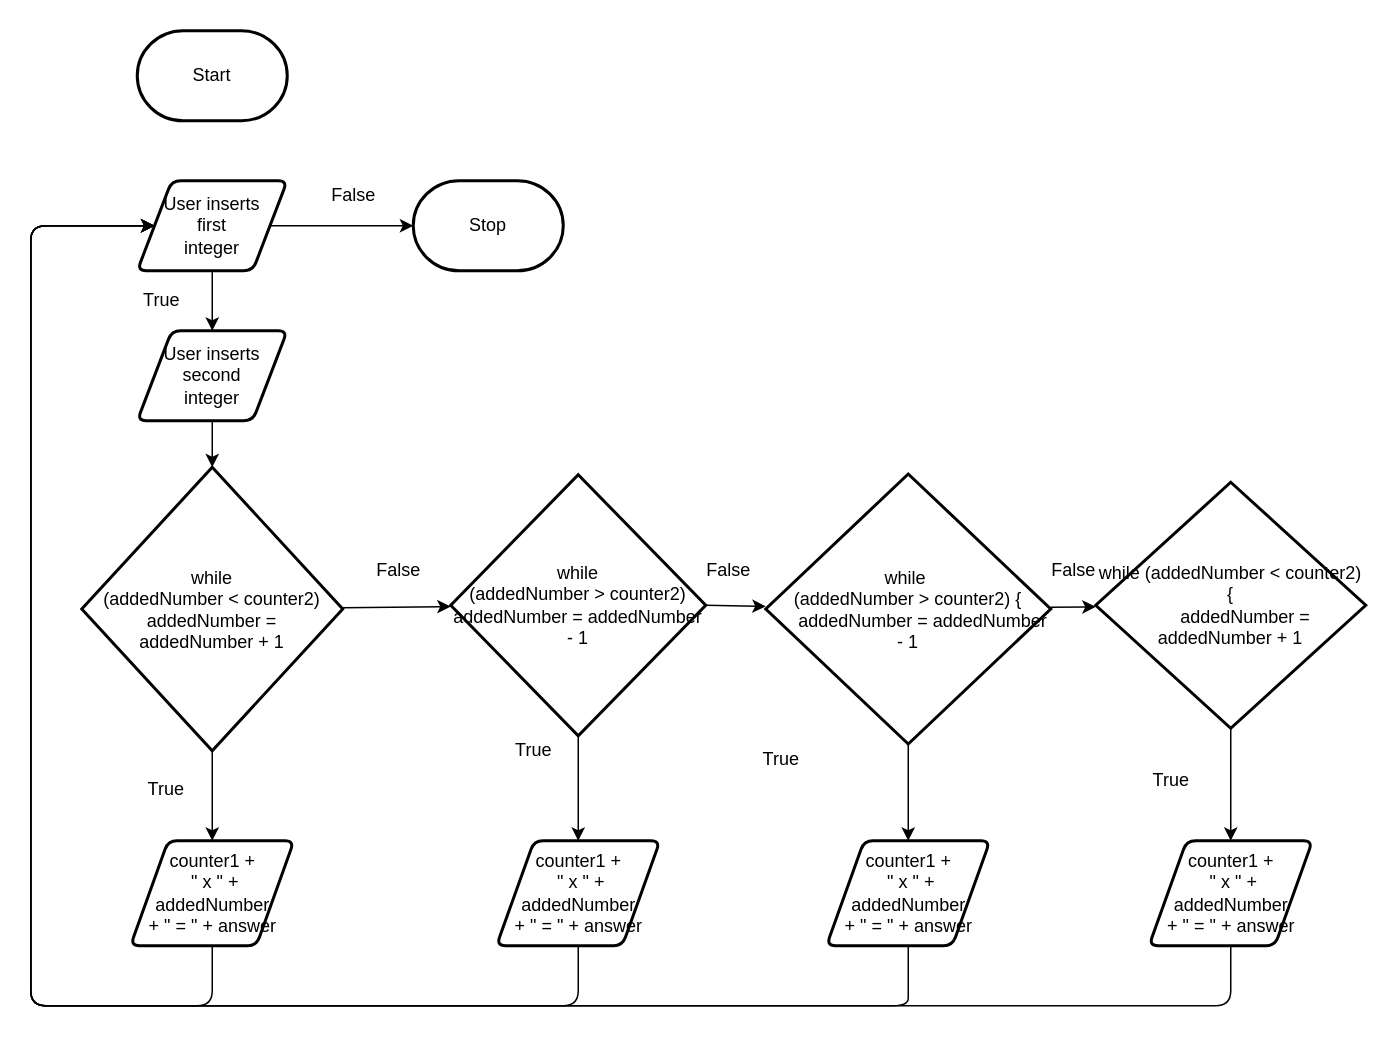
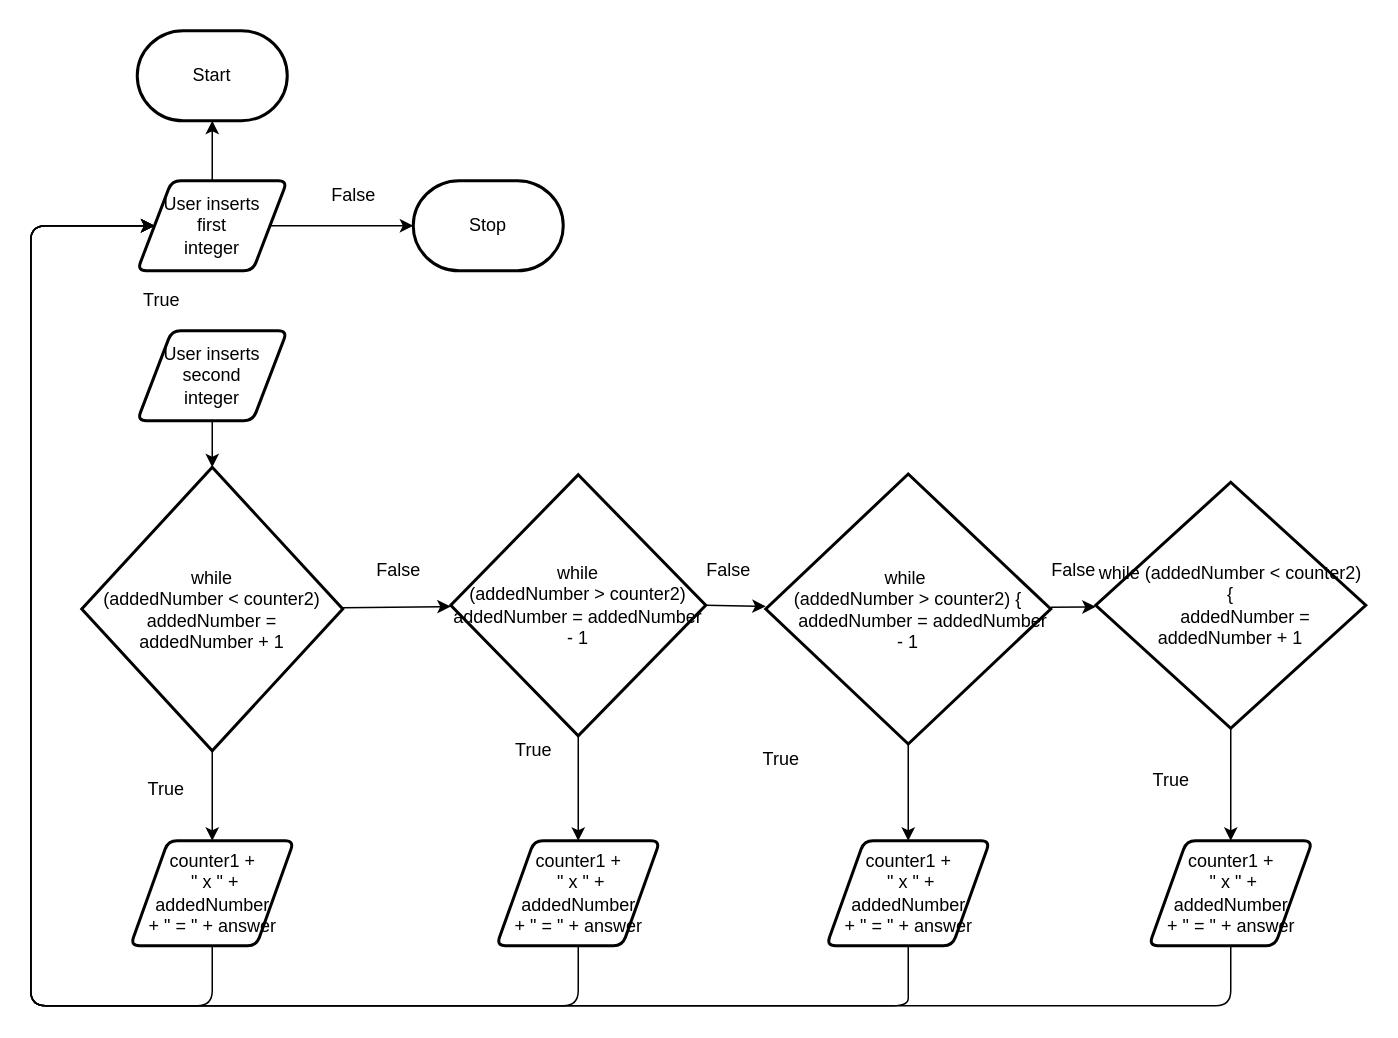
(212, 296) -> (212, 156)
